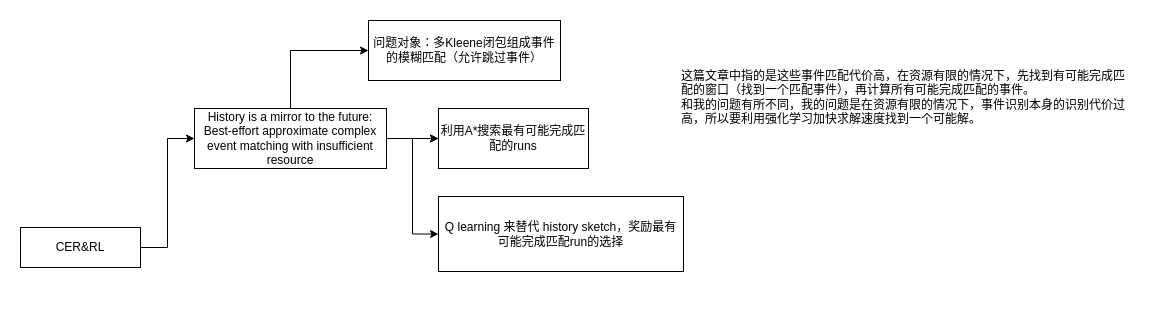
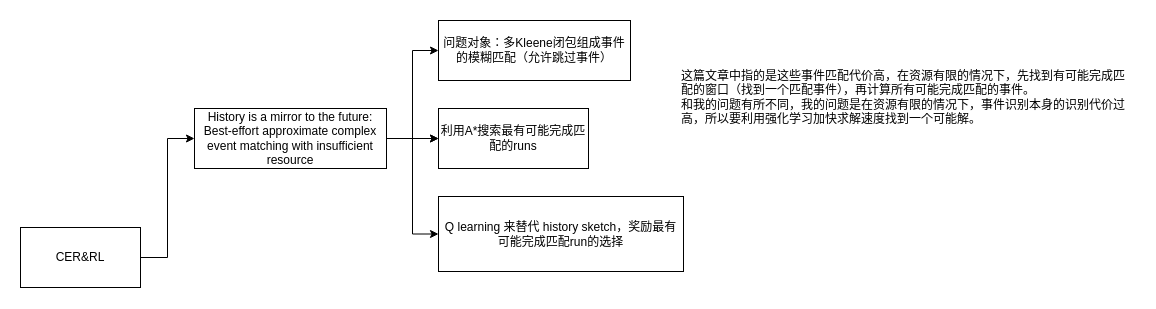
(465, 51) -> (535, 51)
(81, 248) -> (81, 258)
